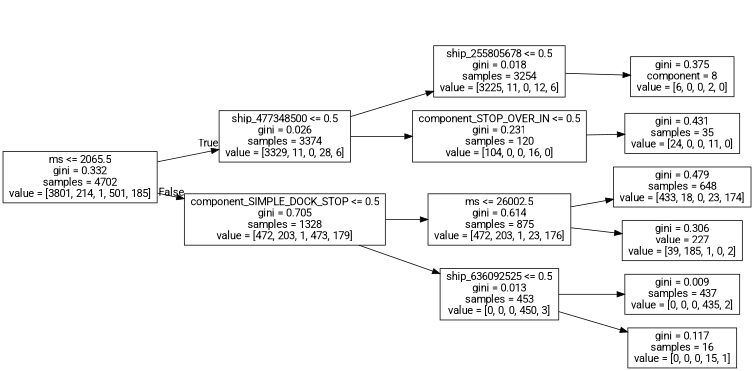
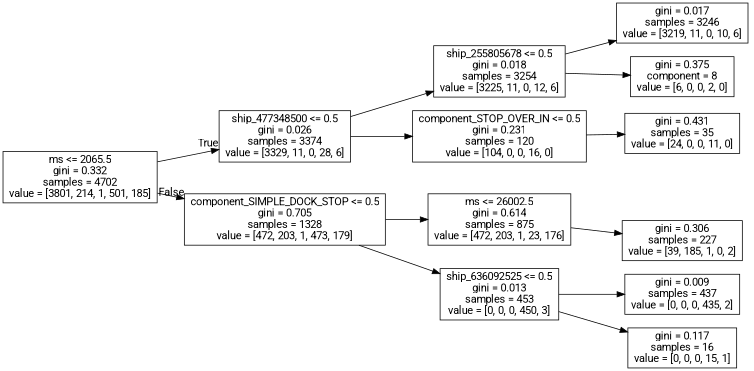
none -> (682, 23)
(682, 187) -> none
(682, 241) -> (682, 241)
